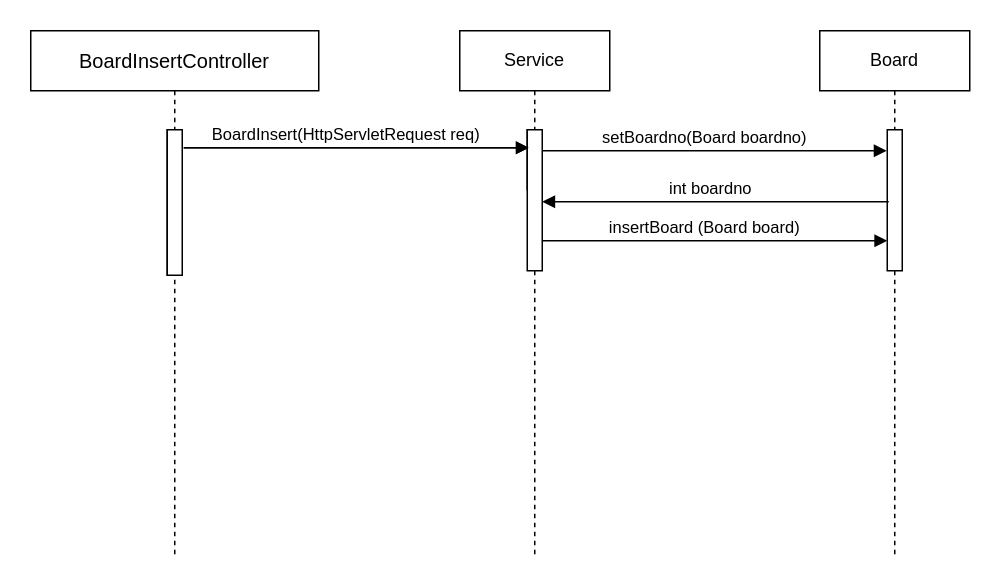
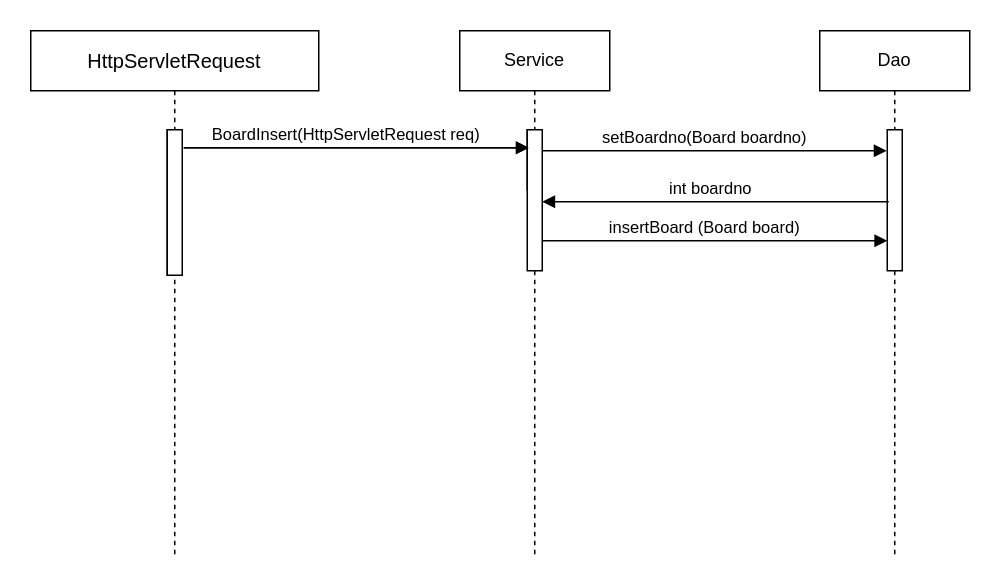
(175, 61) -> (175, 61)
(895, 61) -> (895, 61)
